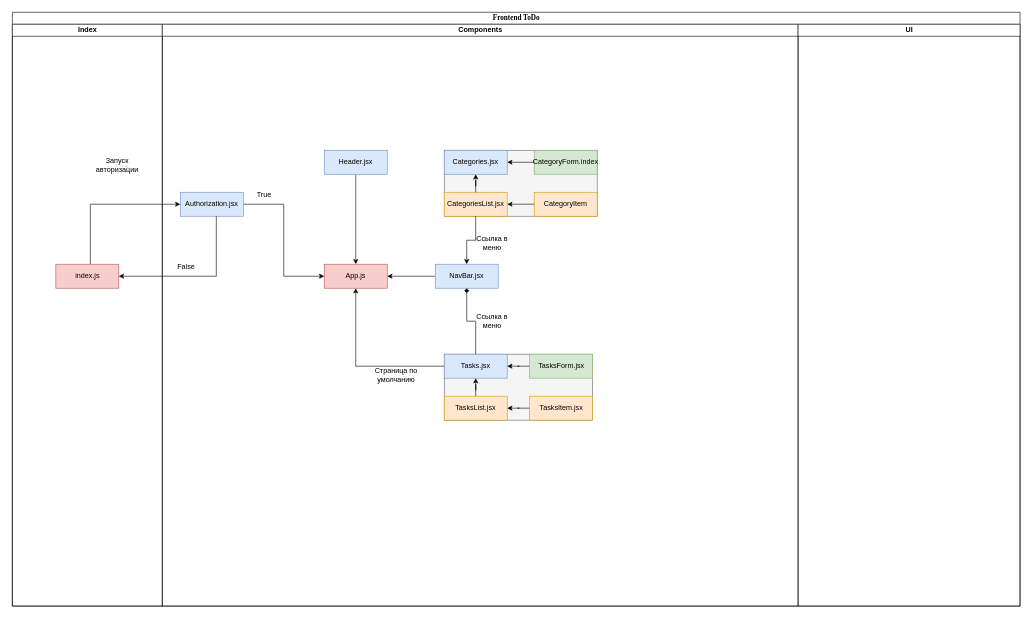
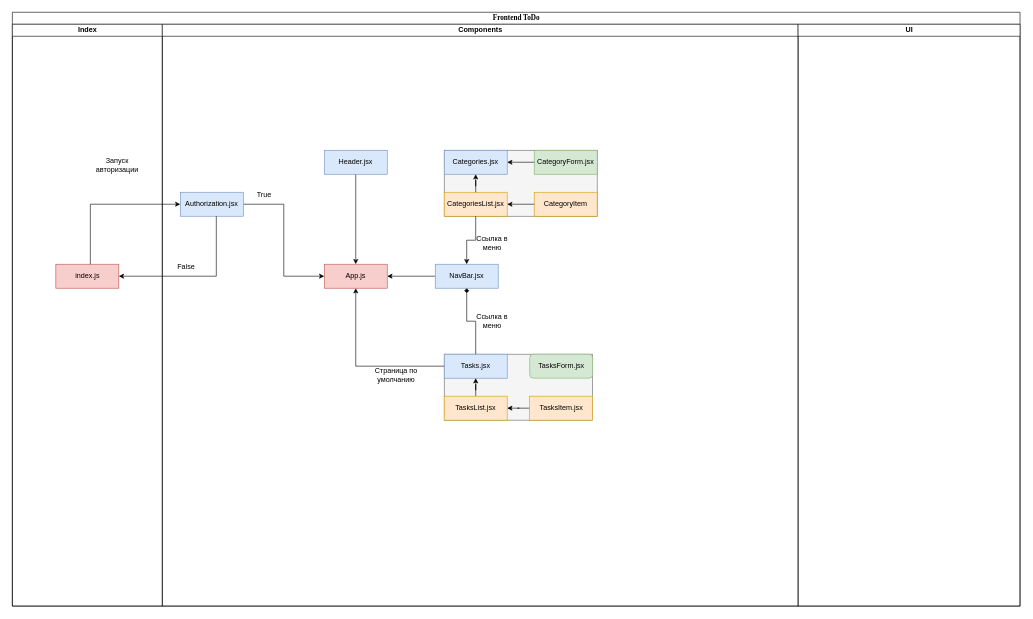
(566, 162) -> (566, 162)
(517, 366) -> none
(561, 366) -> (561, 366)
